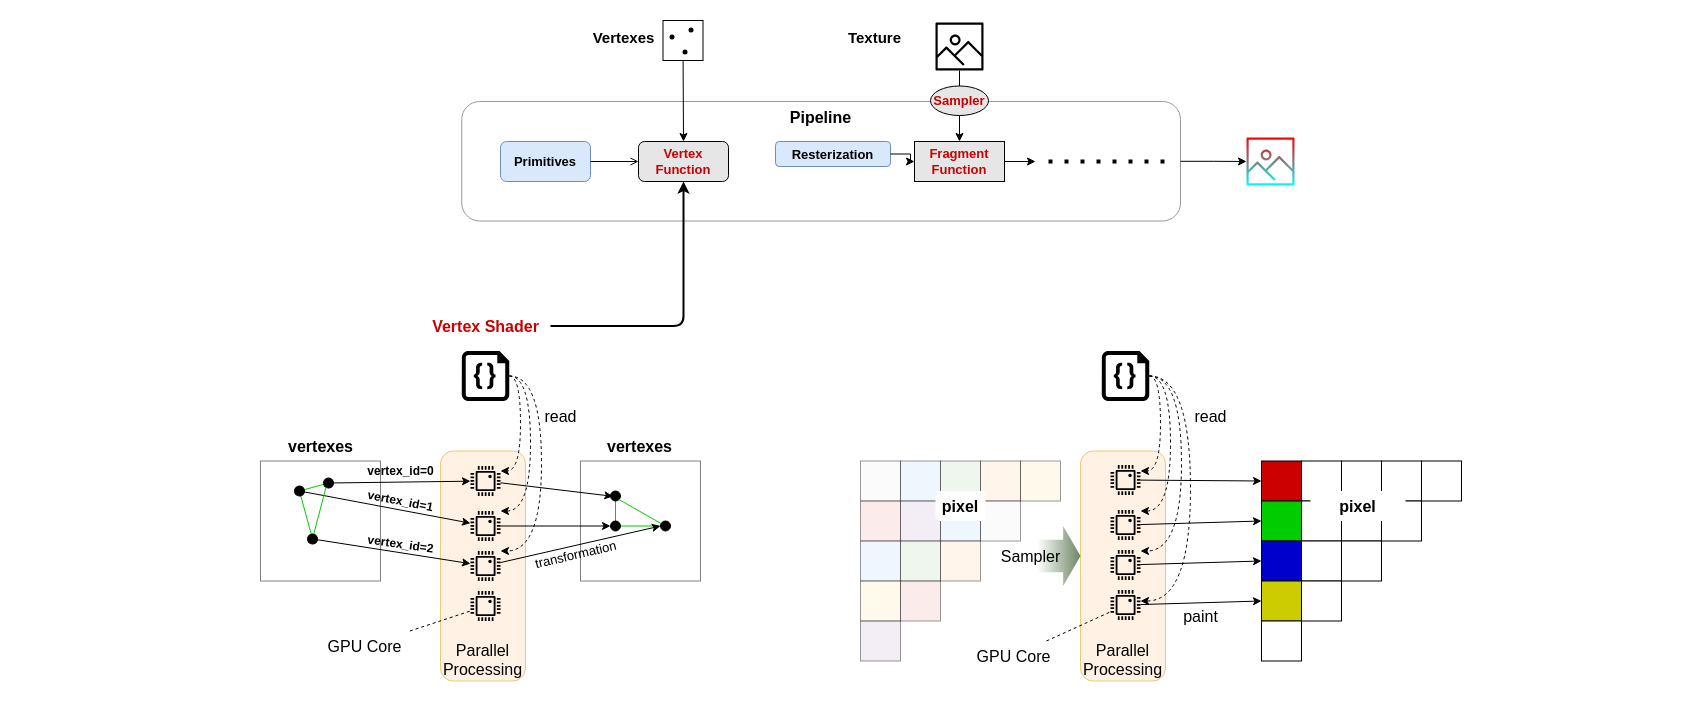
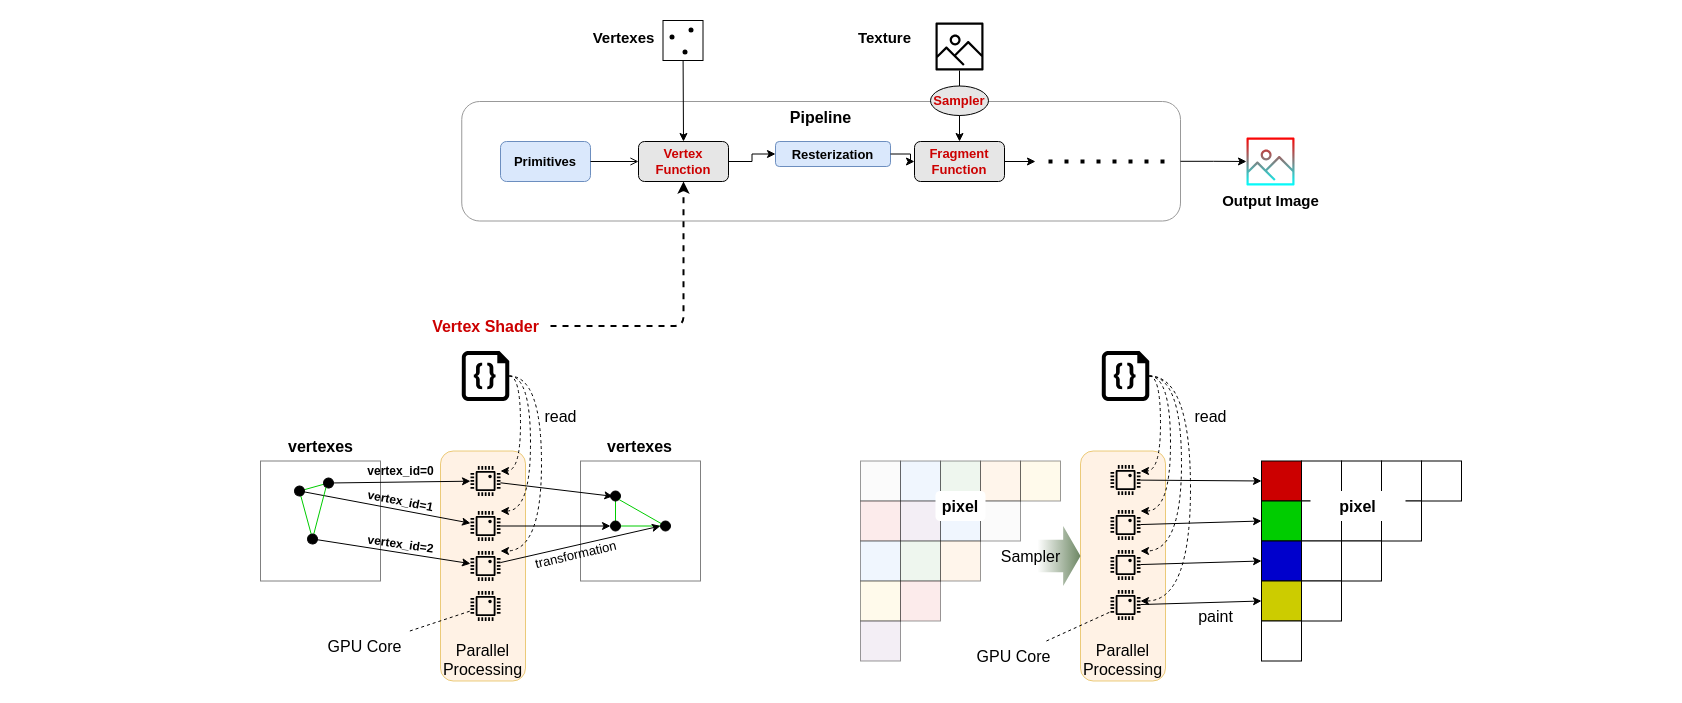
(875, 38) -> (885, 38)
none -> (752, 162)
(960, 162) -> (960, 162)
none -> (1271, 201)
(683, 318) -> (683, 318)
(1201, 616) -> (1216, 616)
